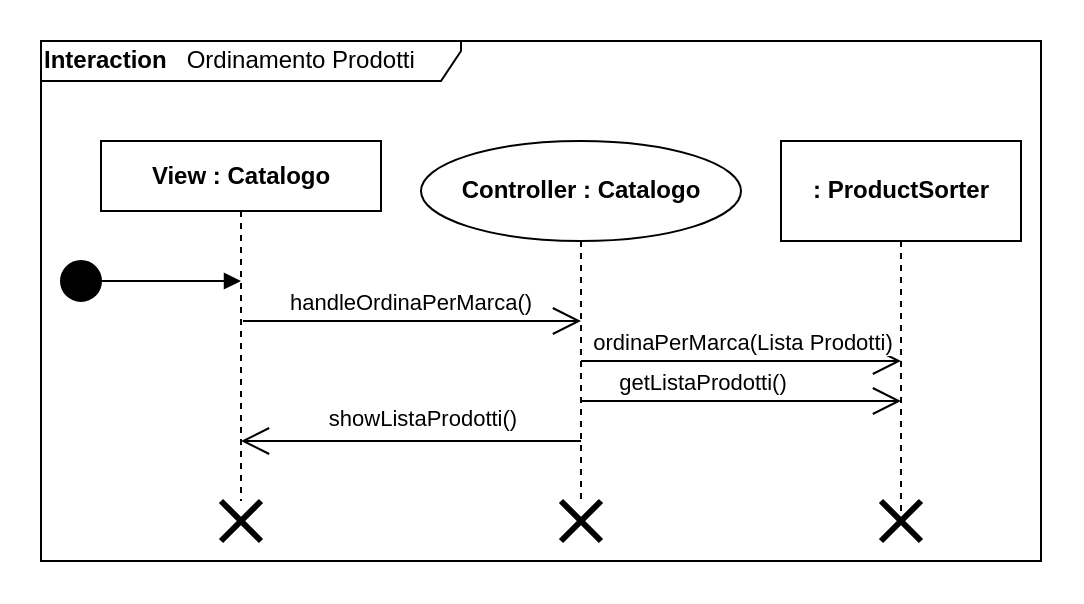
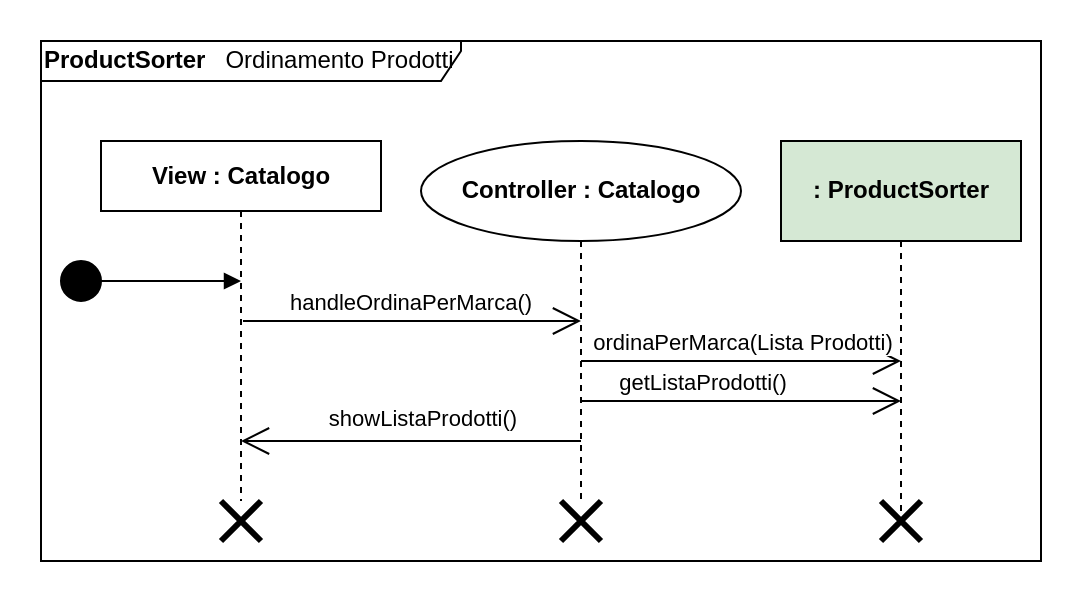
(253, 61) -> (253, 61)
(901, 191) -> (901, 191)
